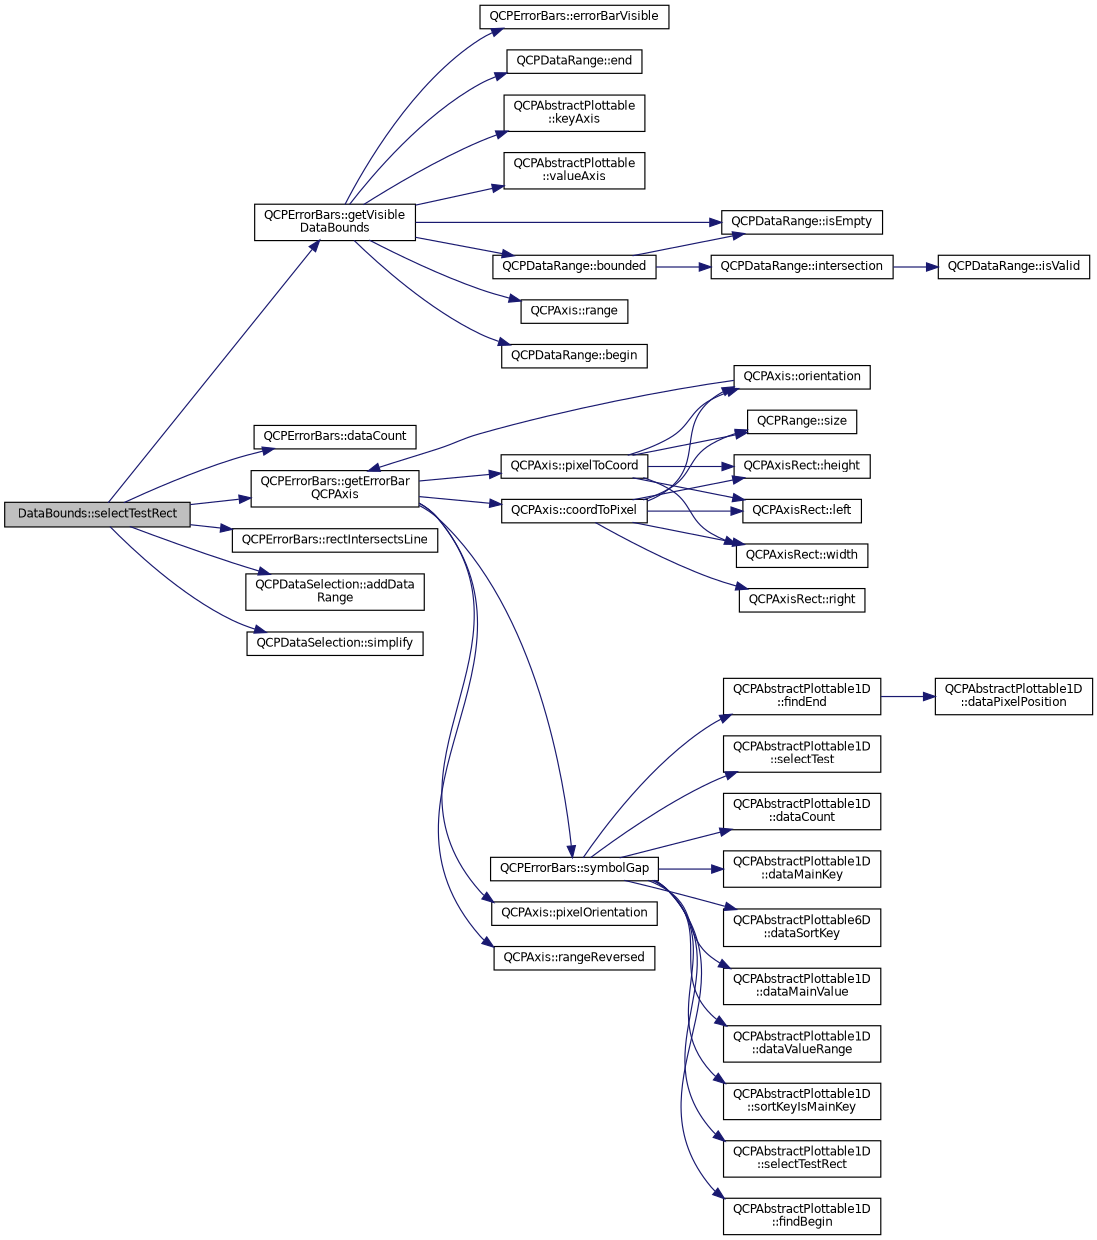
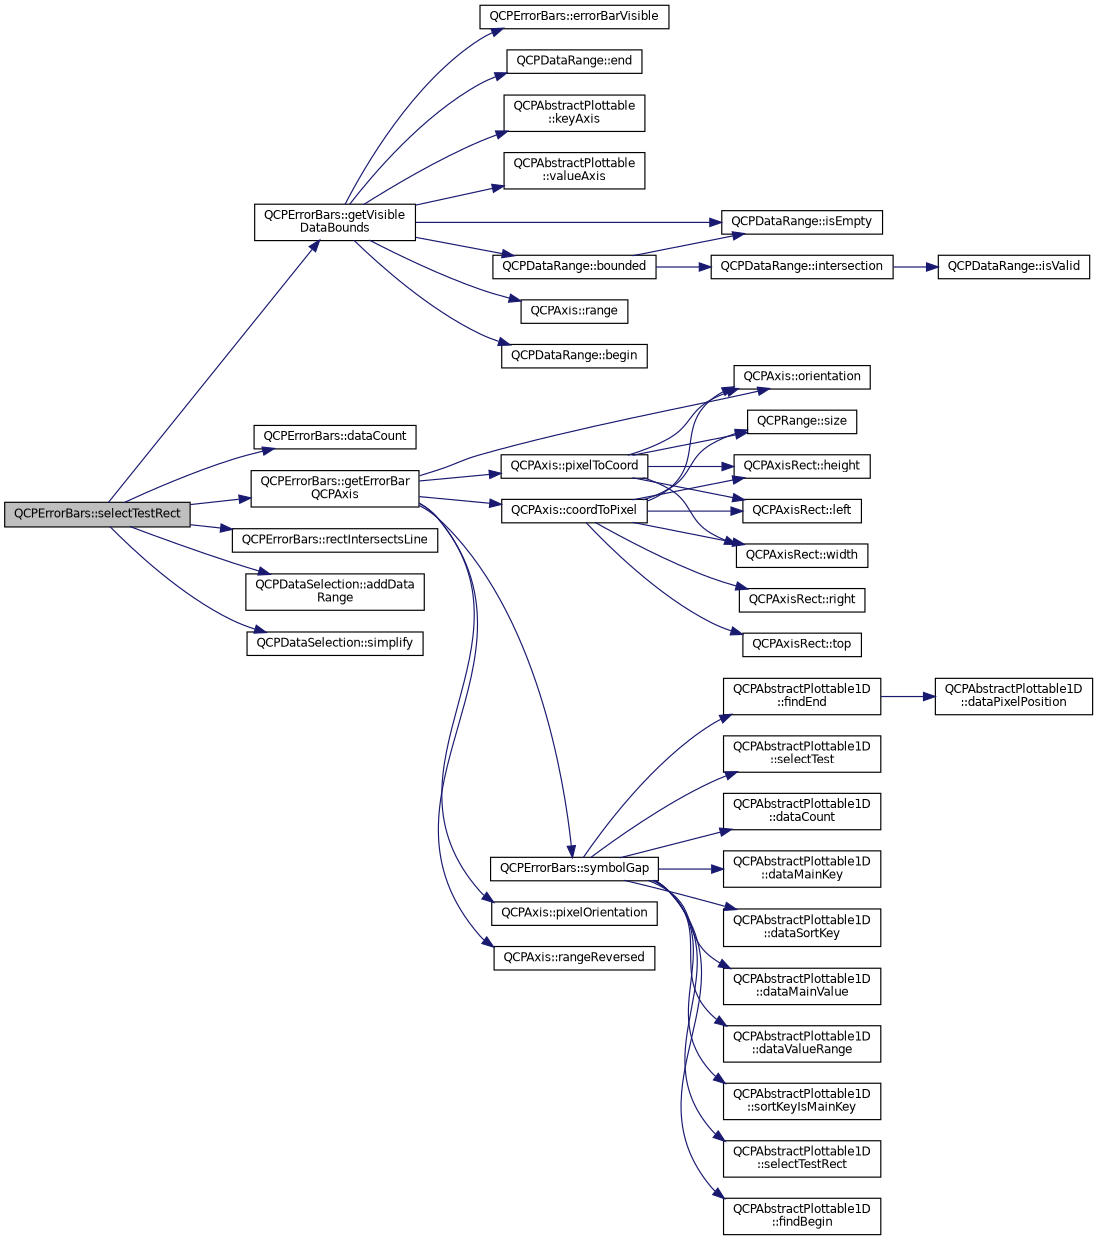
(554, 415) -> (587, 428)
(97, 515) -> (97, 515)
none -> (802, 645)
(802, 928) -> (802, 928)
